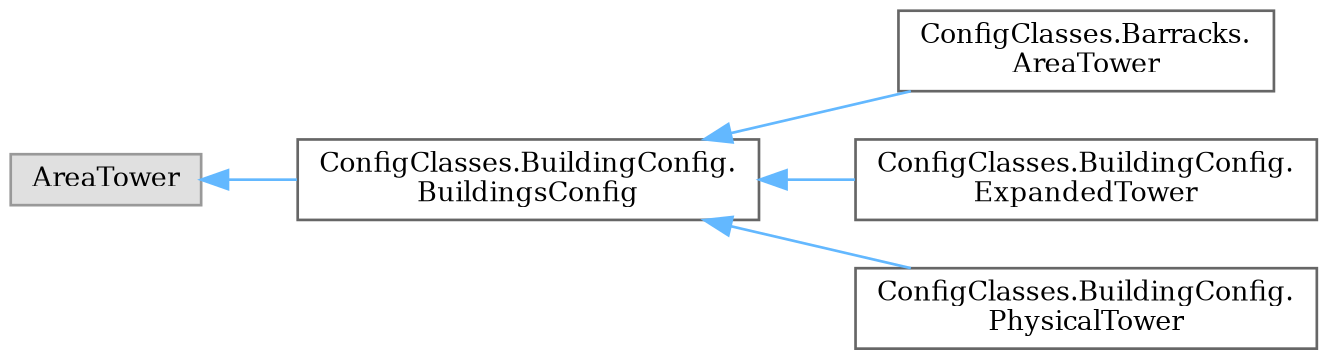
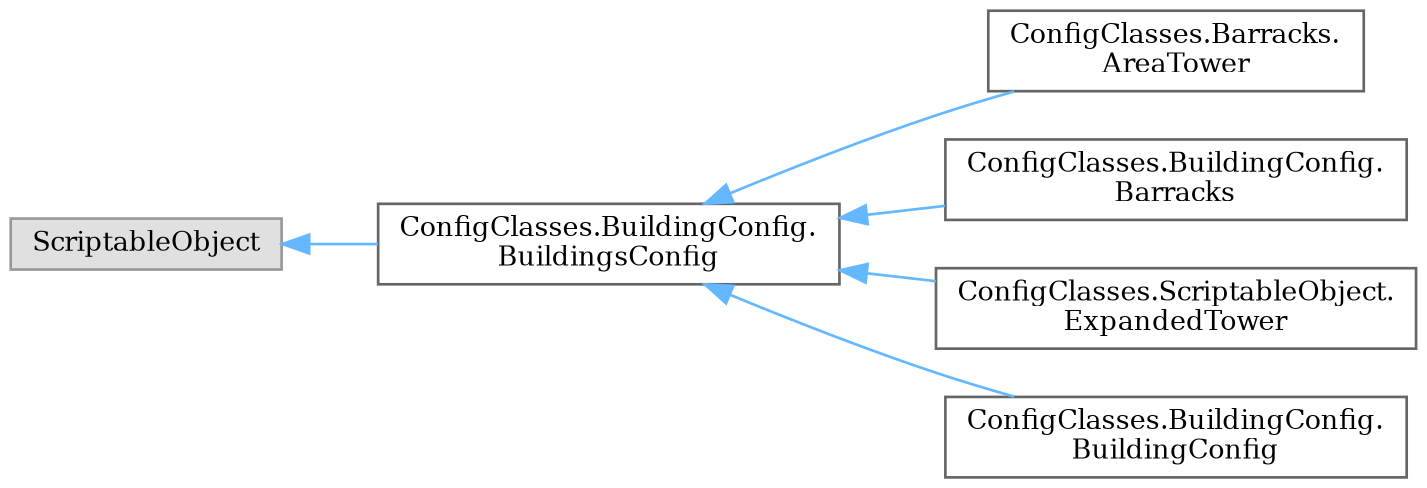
(106, 180) -> (146, 244)
(1086, 180) -> (1176, 308)
none -> (1176, 180)
(1086, 308) -> (1176, 437)
